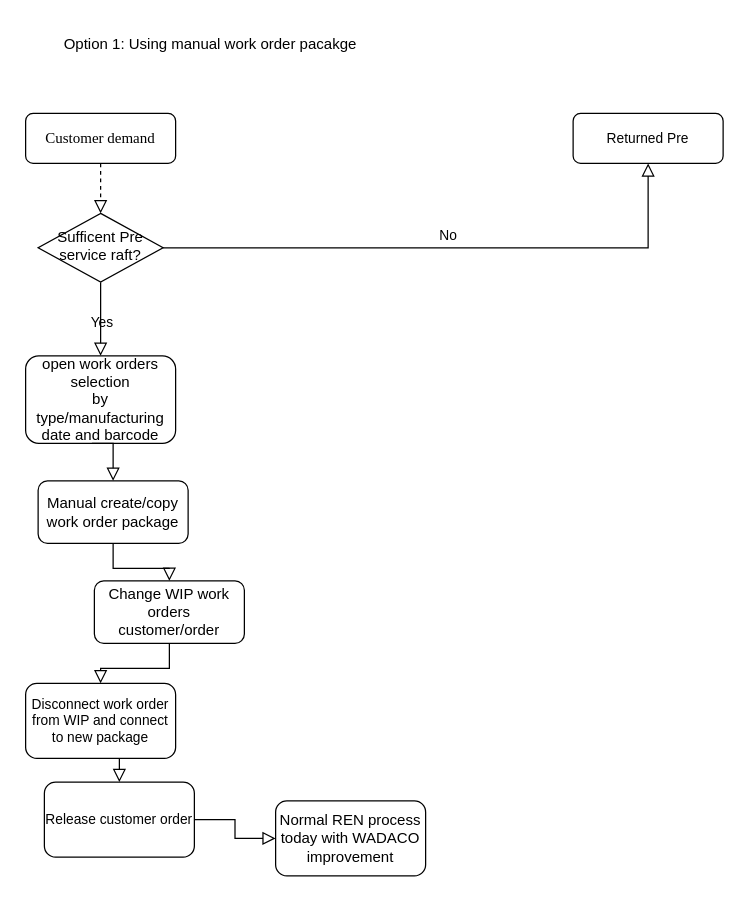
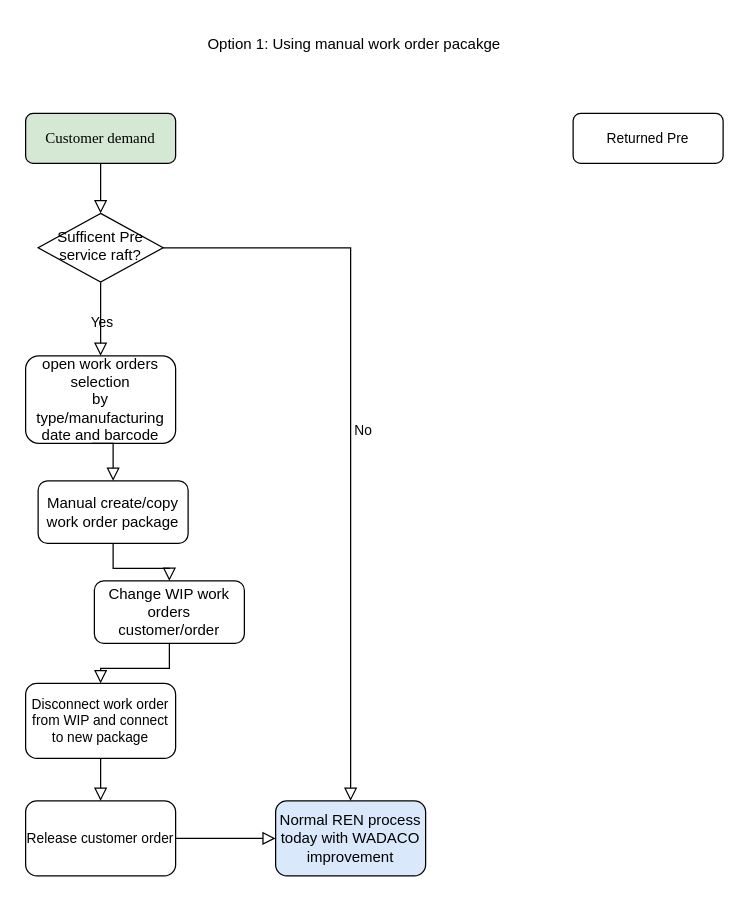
(211, 44) -> (354, 44)
(101, 138) -> (101, 138)
(101, 182) -> (101, 182)
(533, 248) -> (351, 516)
(119, 819) -> (101, 838)
(351, 838) -> (351, 838)
